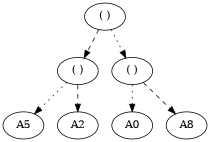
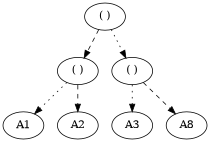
(23, 125) -> (23, 125)
(132, 125) -> (132, 125)
